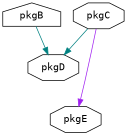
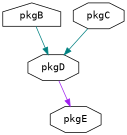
(89, 64) -> (63, 90)
